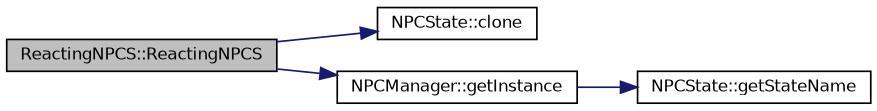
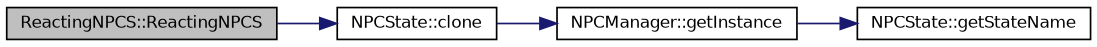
(298, 71) -> (518, 23)
